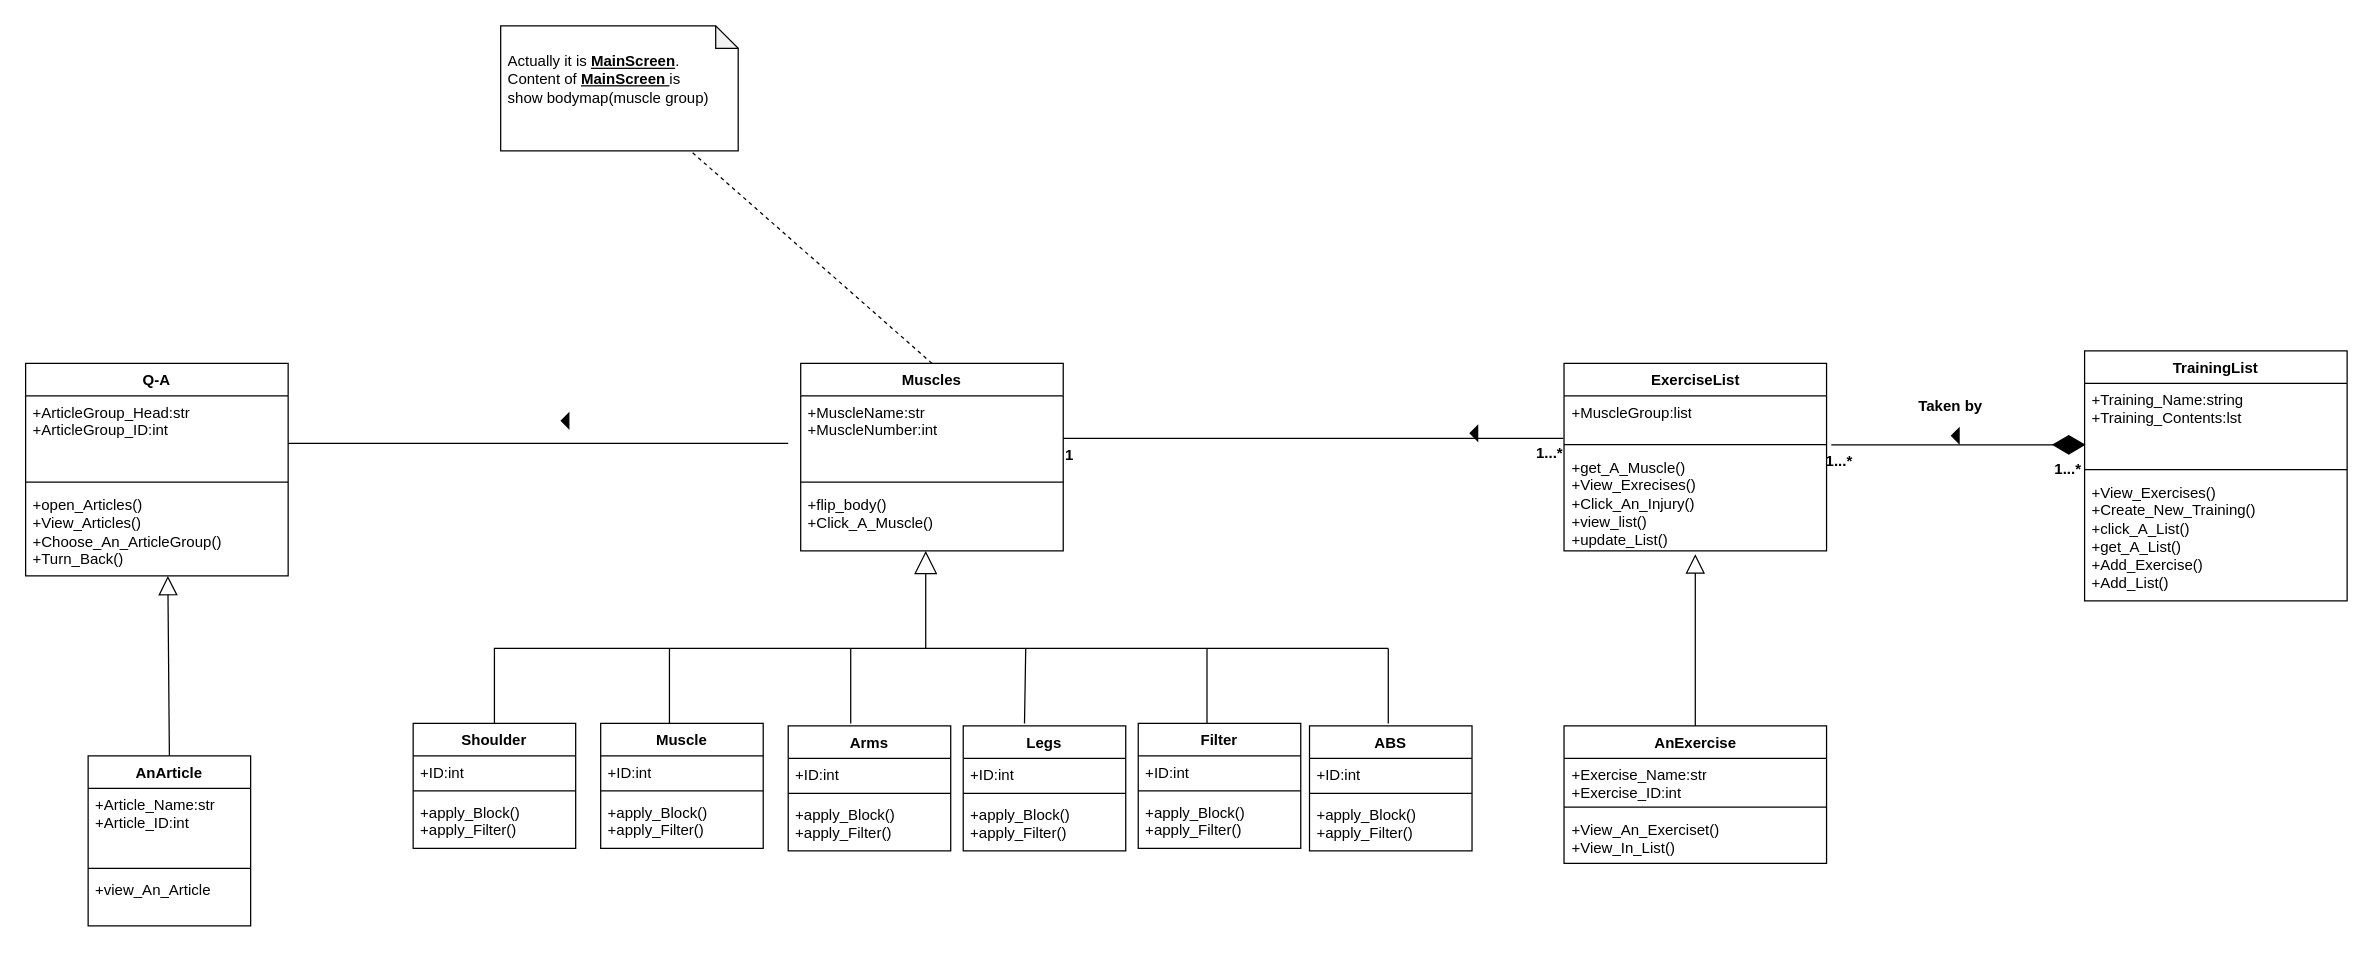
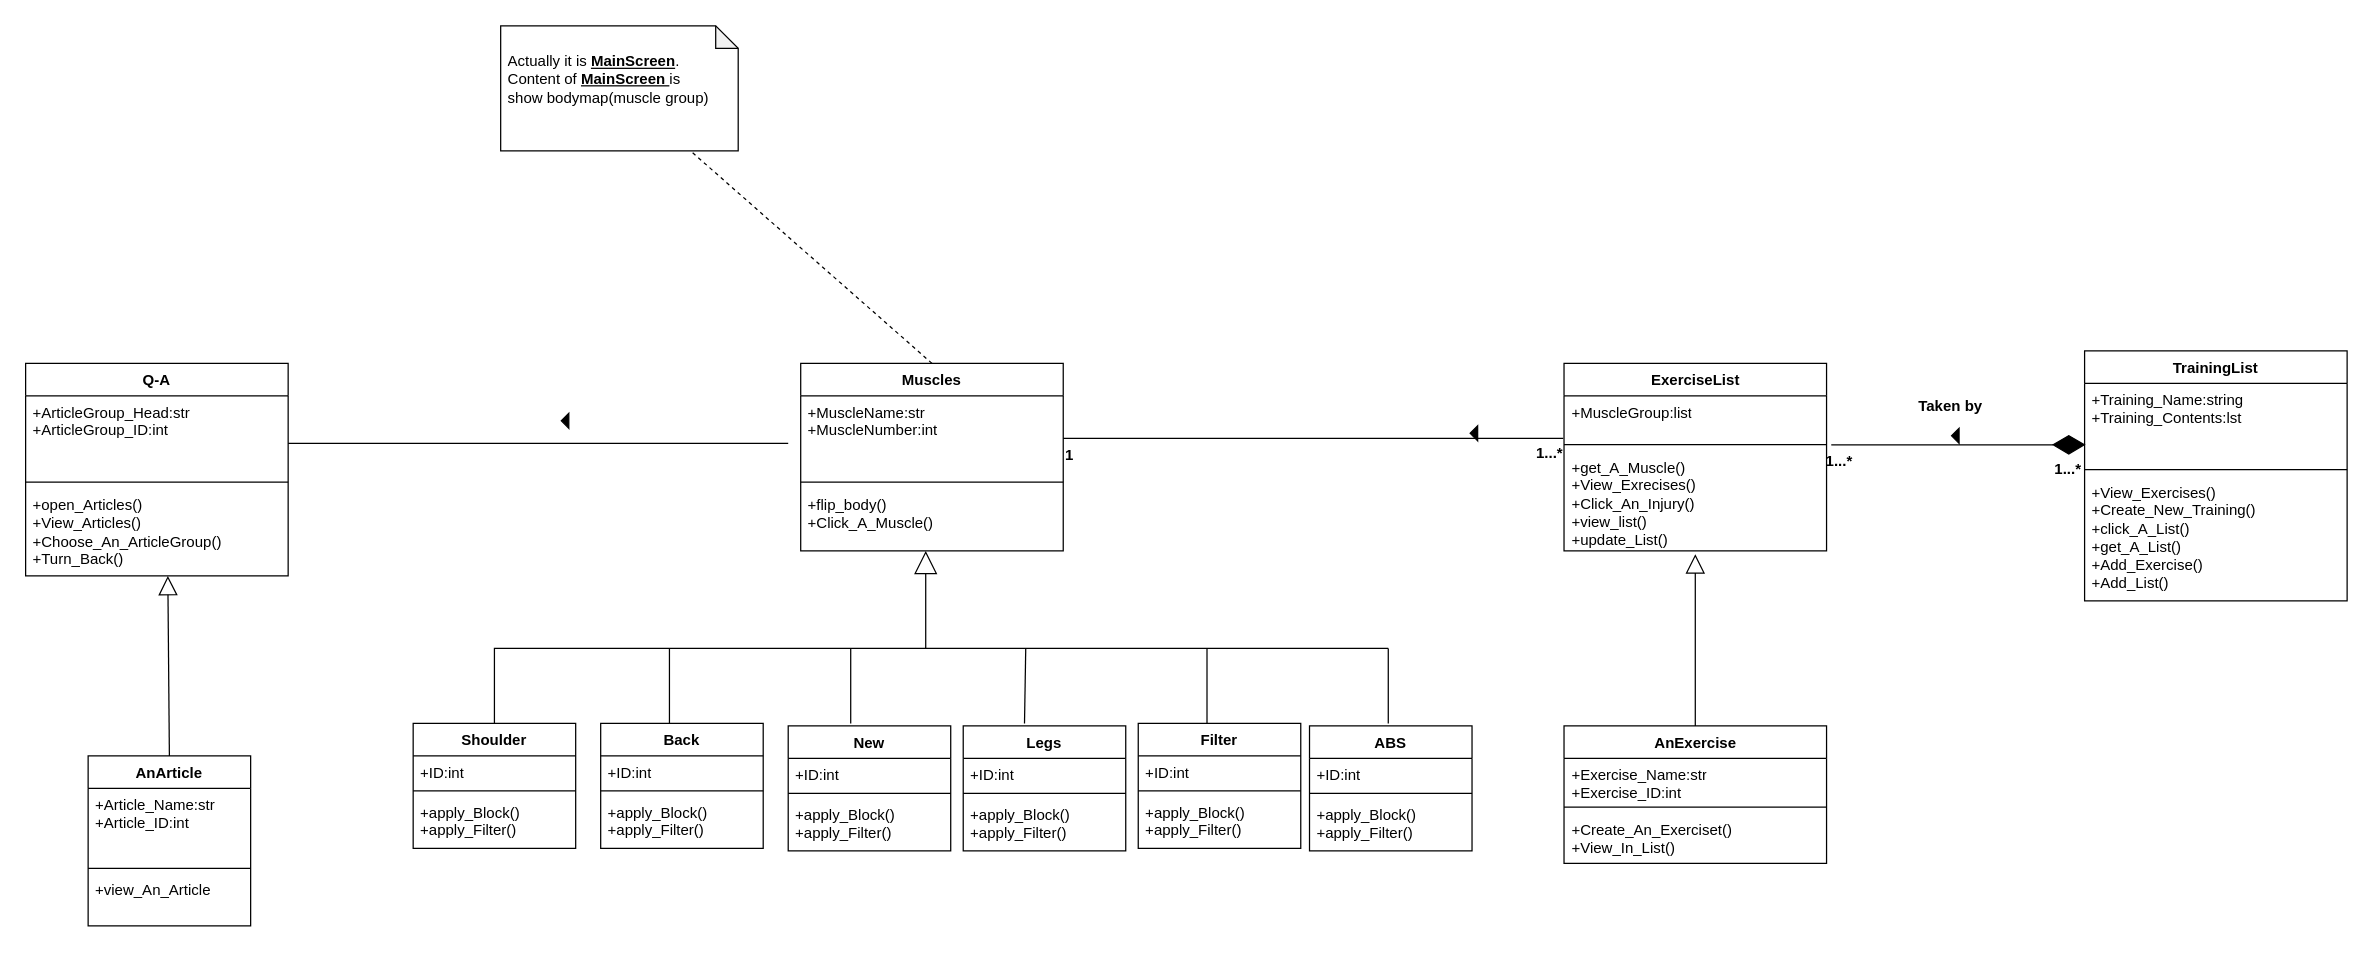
(682, 741) -> (682, 741)
(869, 743) -> (869, 743)
(1652, 840) -> (1662, 840)
